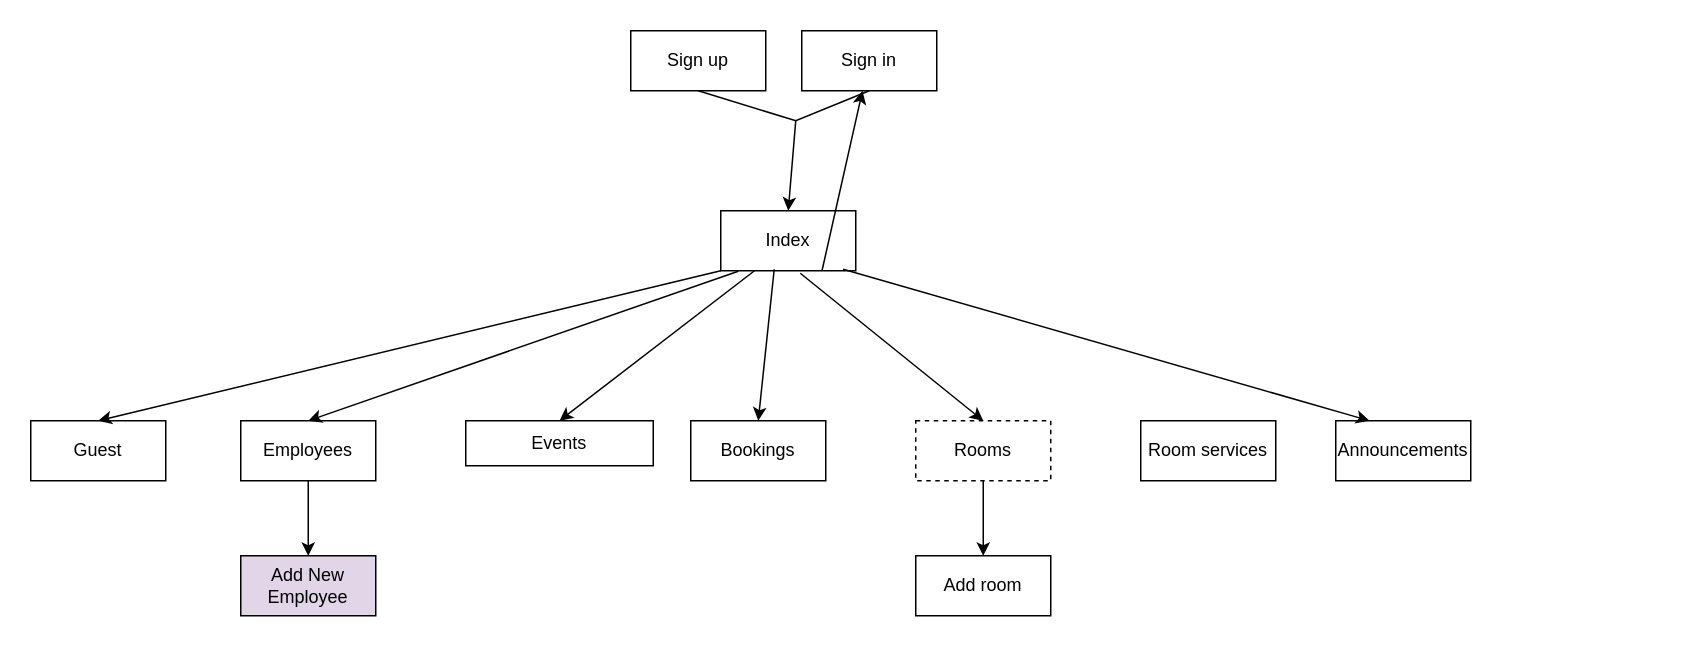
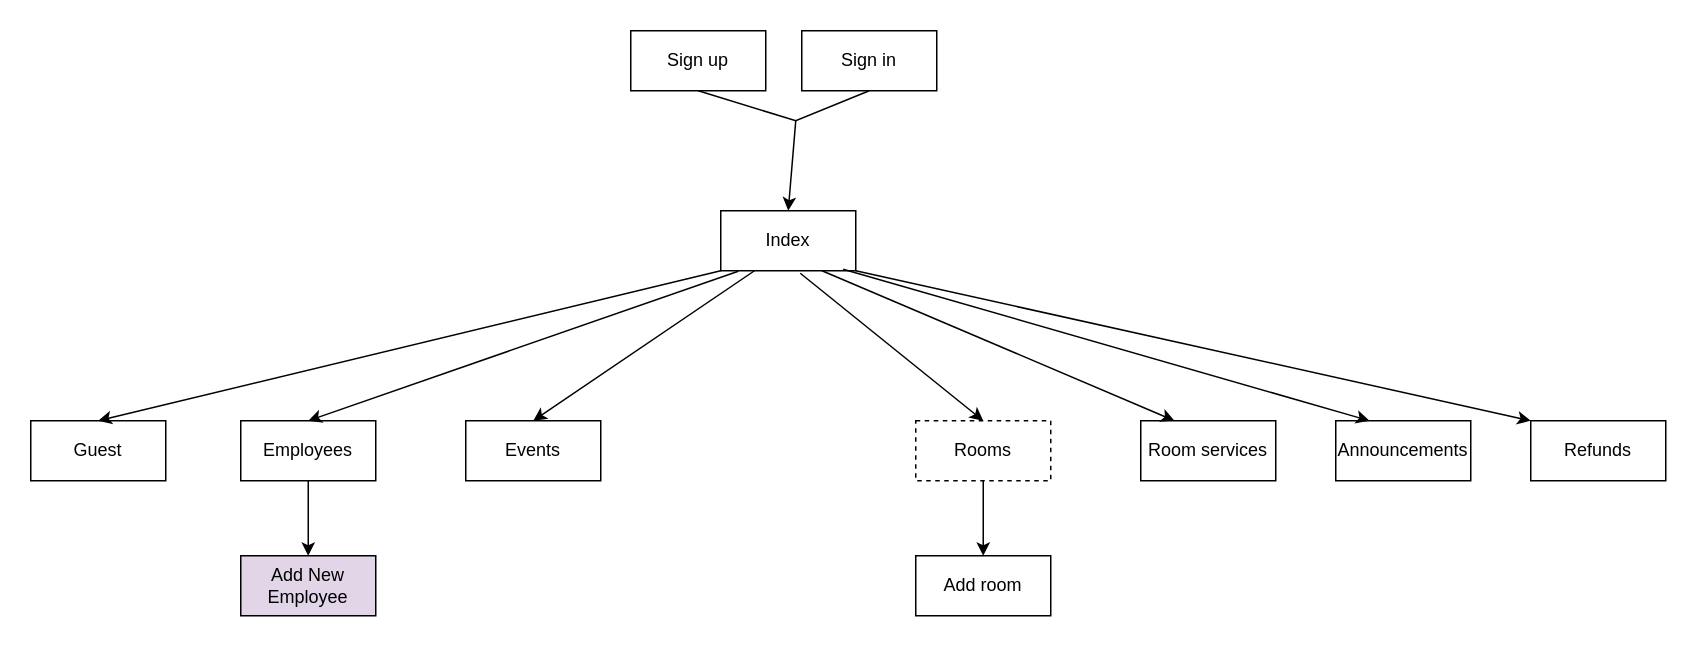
(841, 185) -> (993, 344)
(767, 340) -> none
none -> (1188, 345)
(560, 443) -> (533, 451)
(758, 451) -> none
none -> (1598, 451)
